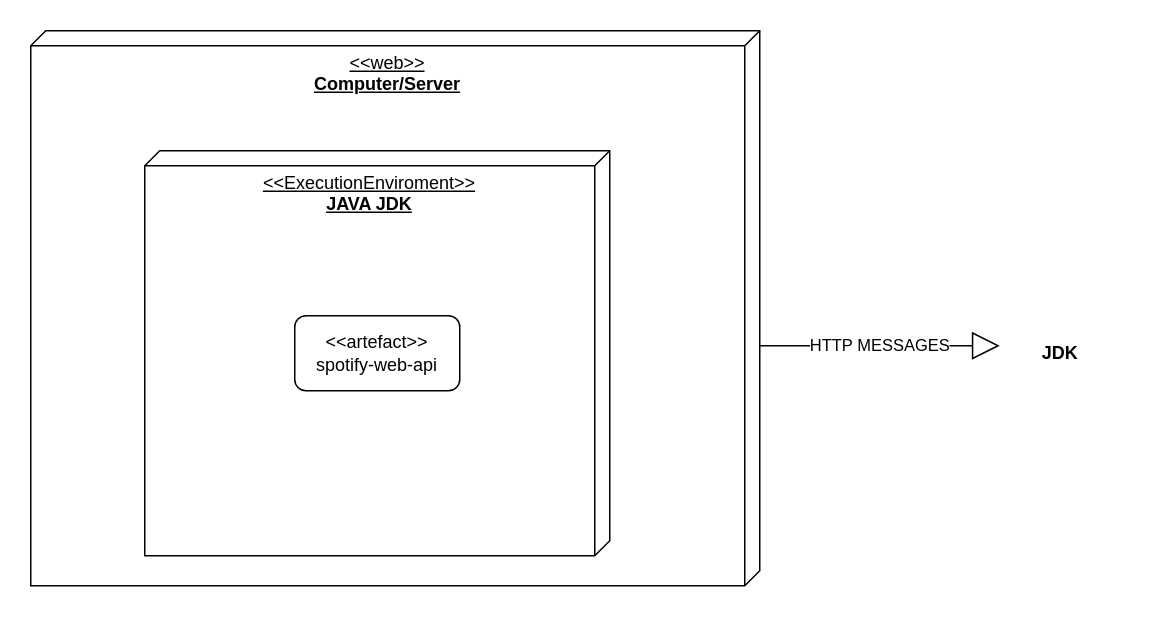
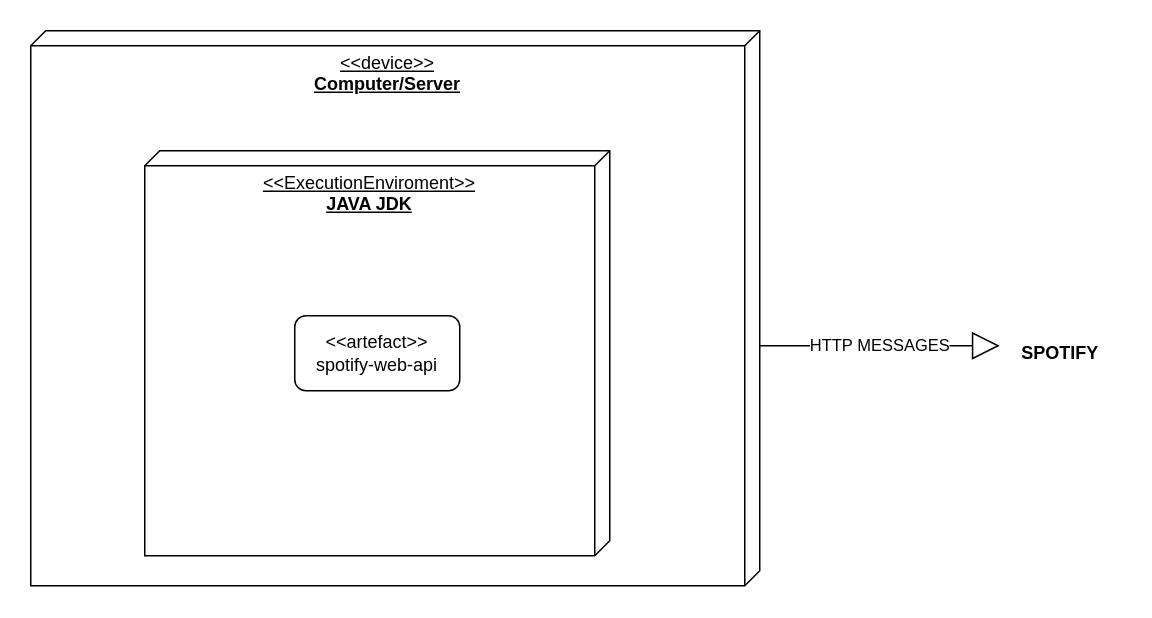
(388, 75) -> (388, 75)
(1061, 353) -> (1061, 353)
